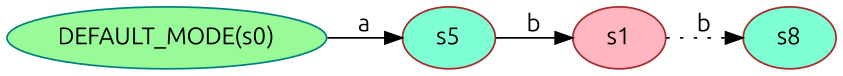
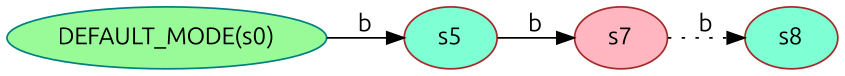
(365, 25) -> (365, 25)
(619, 38) -> (621, 38)
